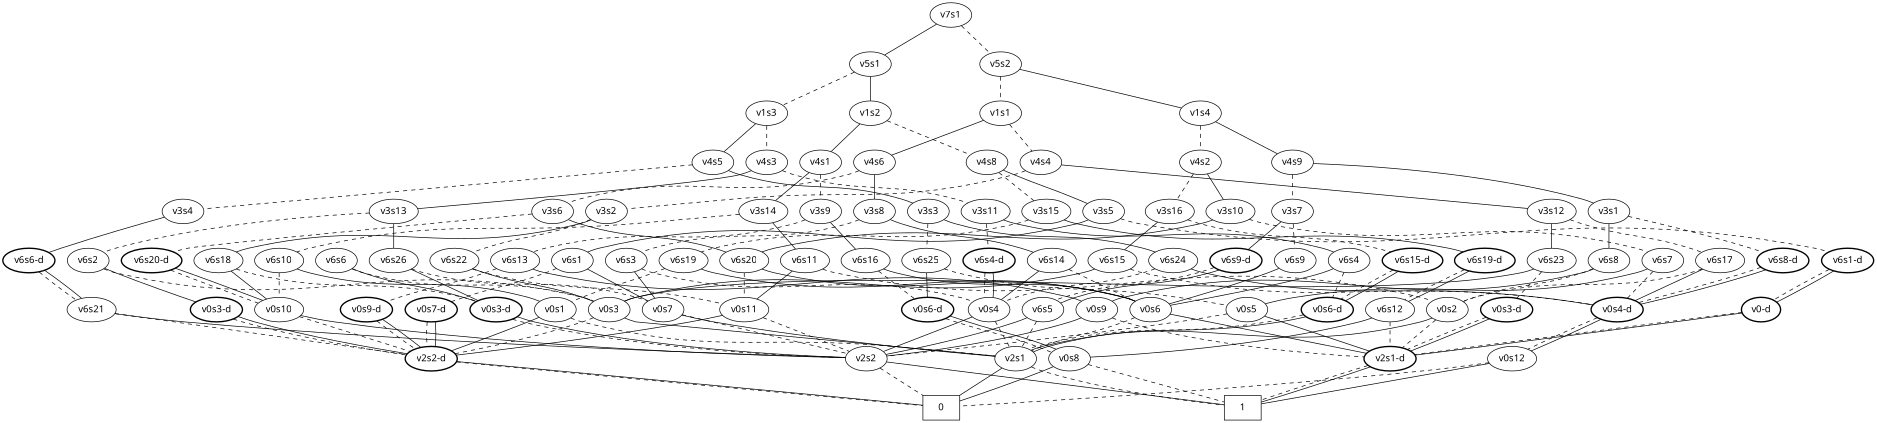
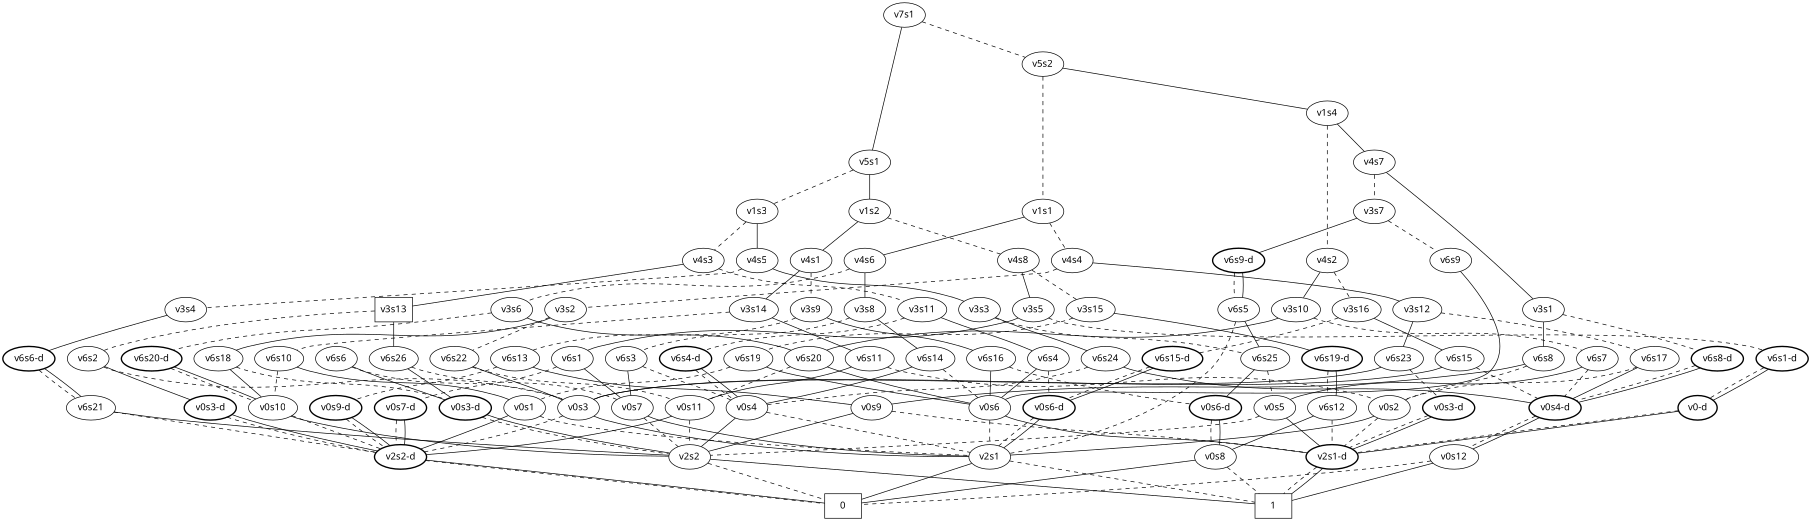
(1292, 162) -> (1374, 162)
(394, 211) -> (394, 310)
(957, 339) -> (1251, 332)
